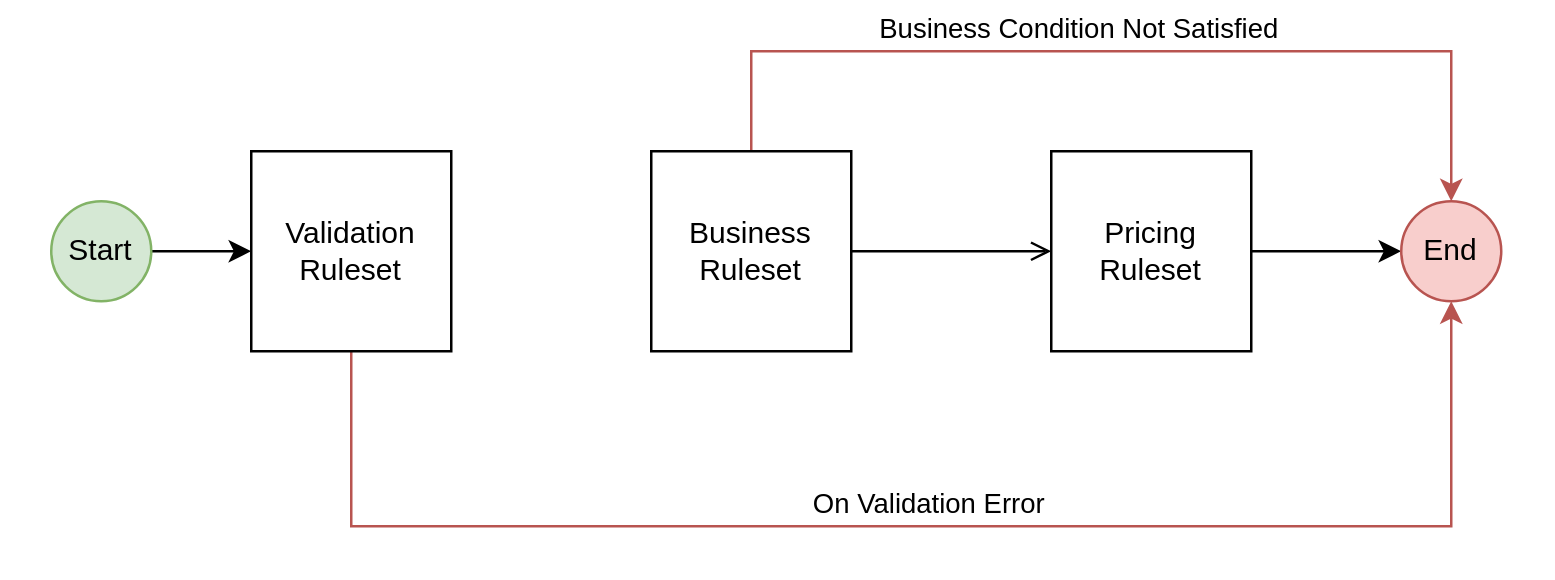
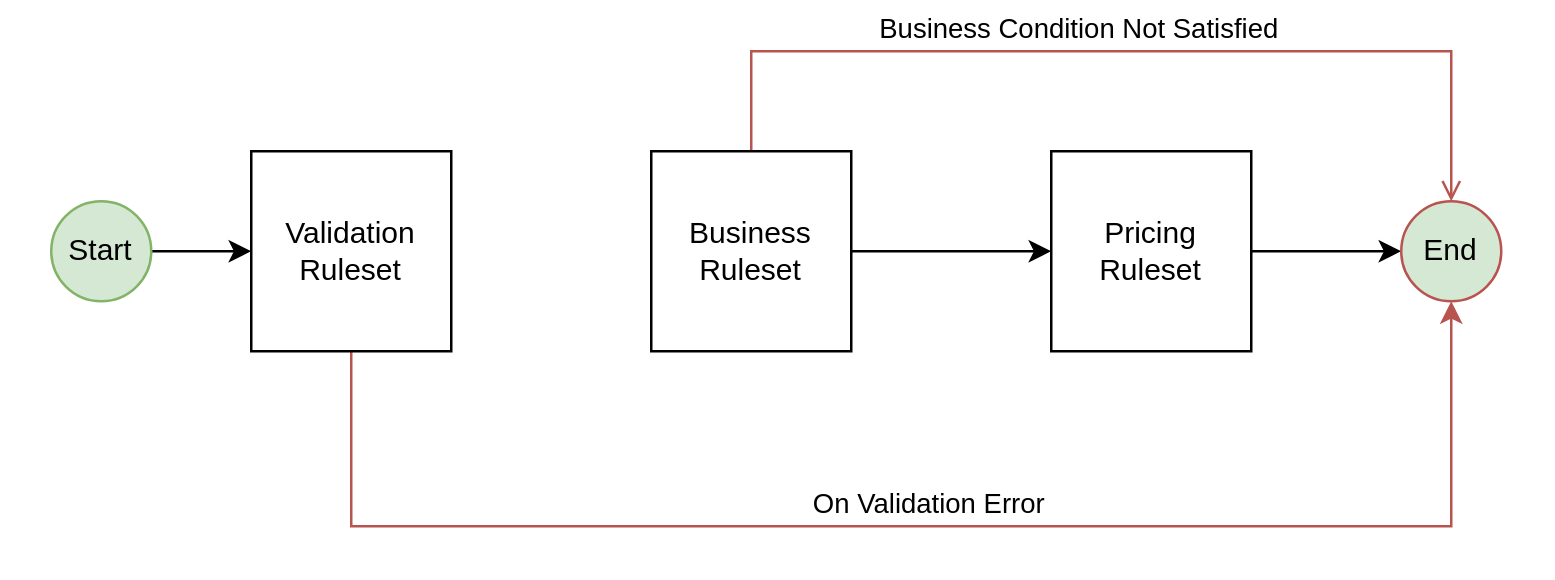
(1451, 183) -> (1451, 187)
(1037, 251) -> (1033, 251)
(1451, 251) -> (1451, 251)
